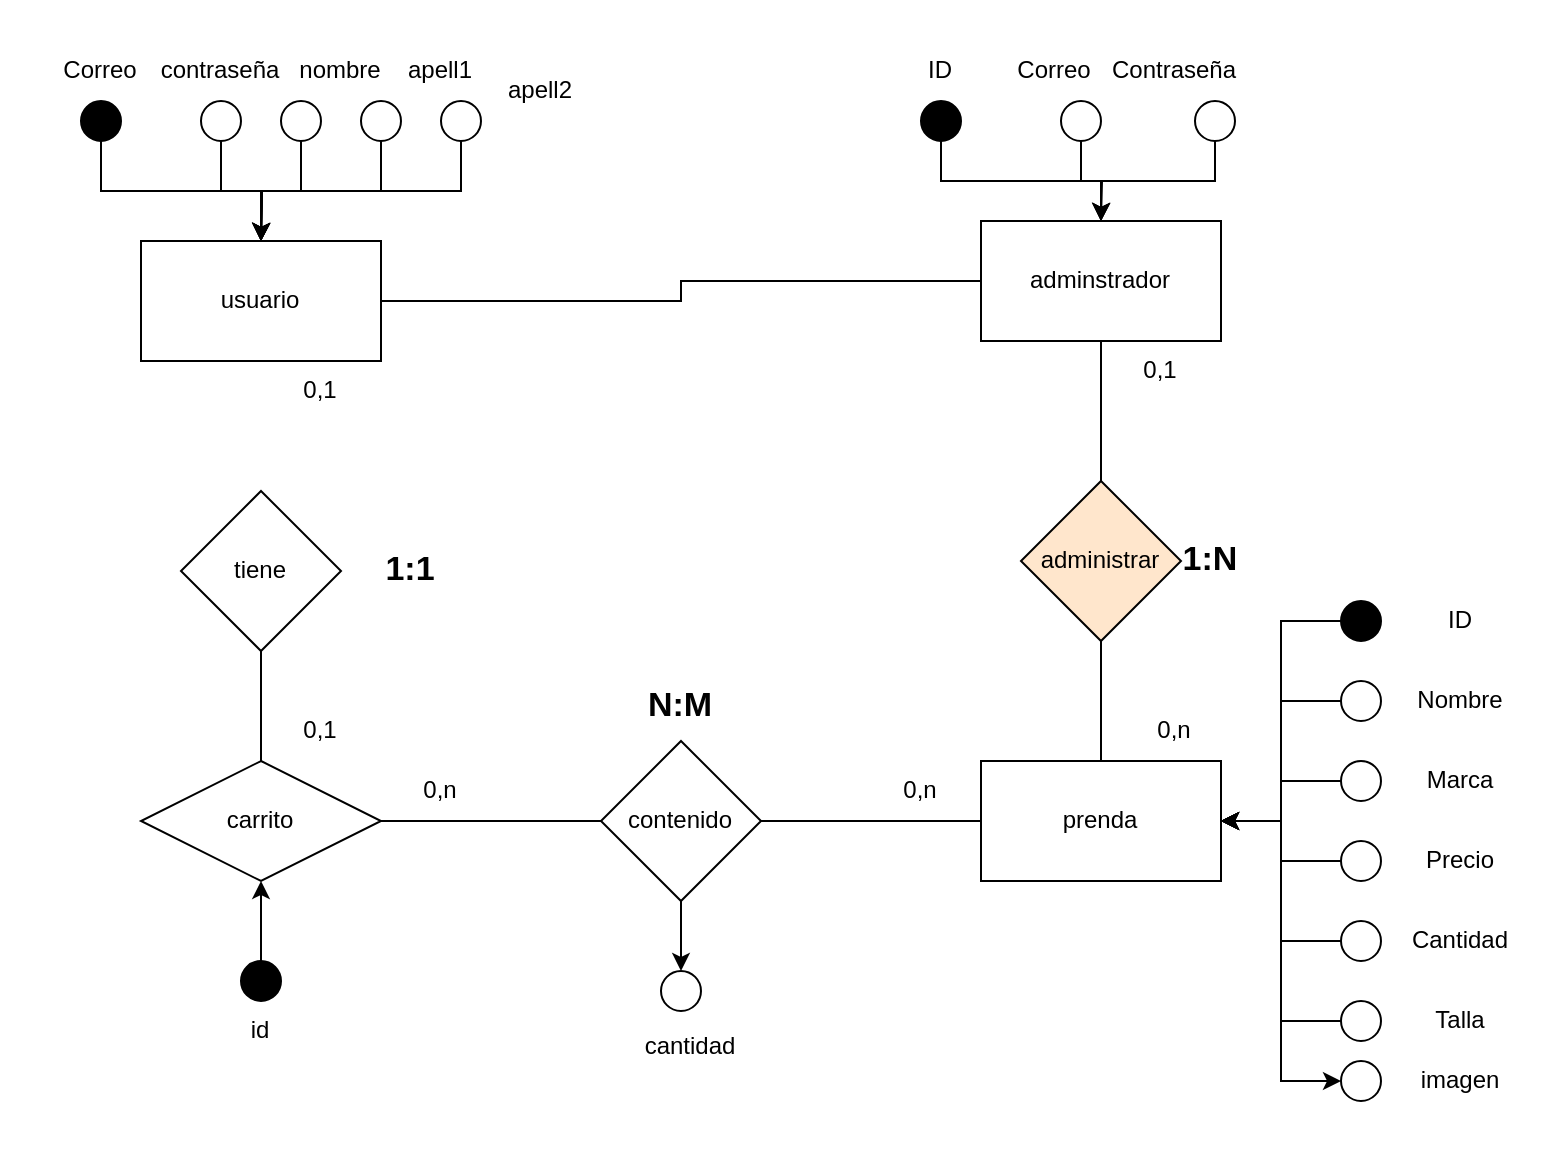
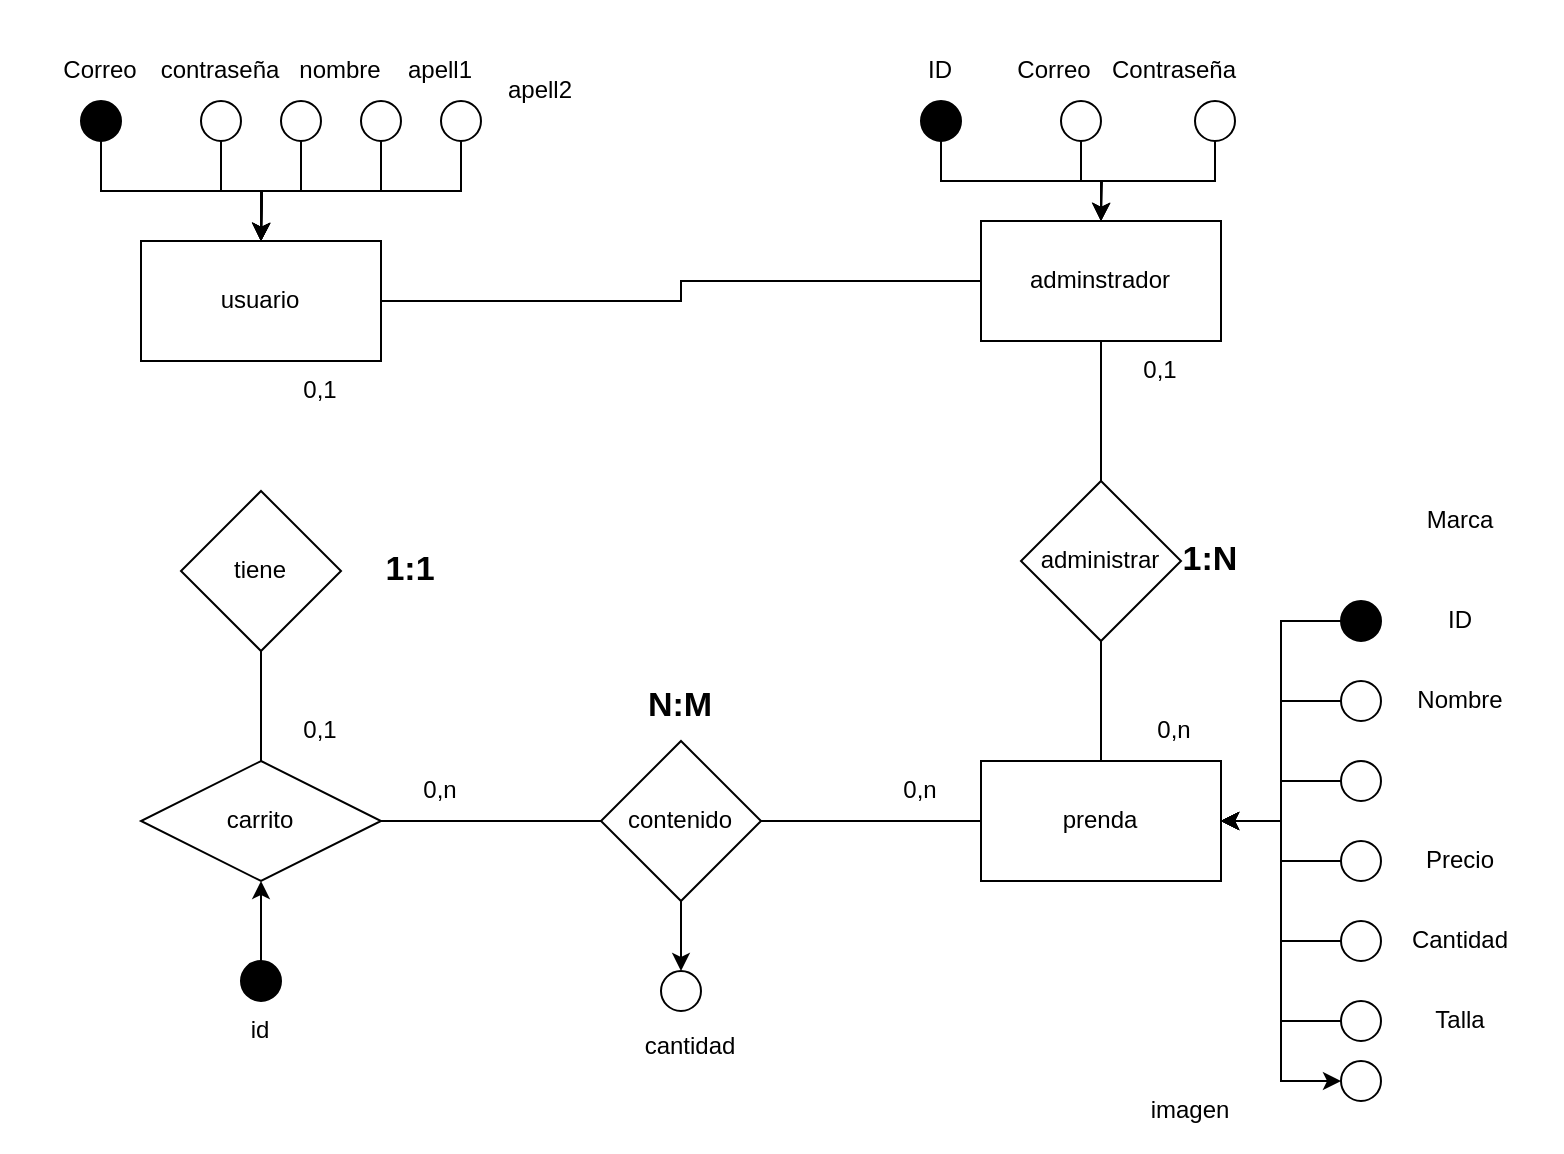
(1101, 561) -> (1101, 561)
(1461, 781) -> (1461, 521)
(1461, 1081) -> (1191, 1111)
